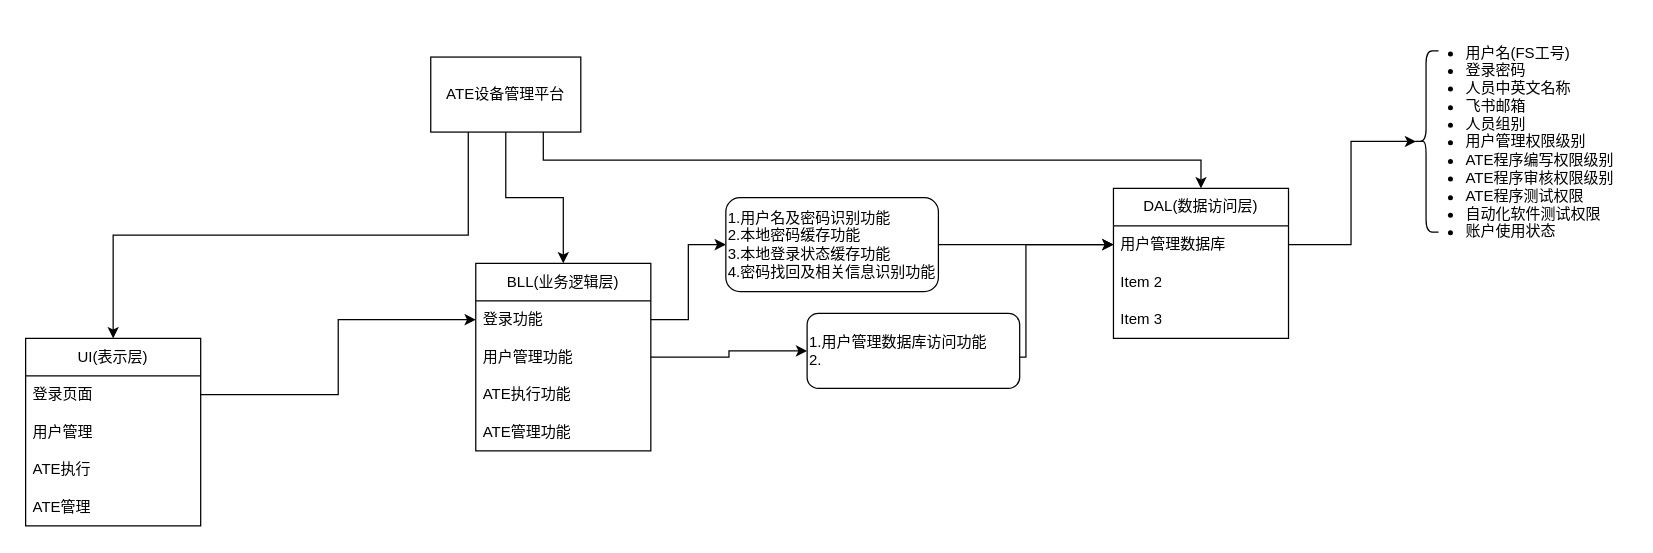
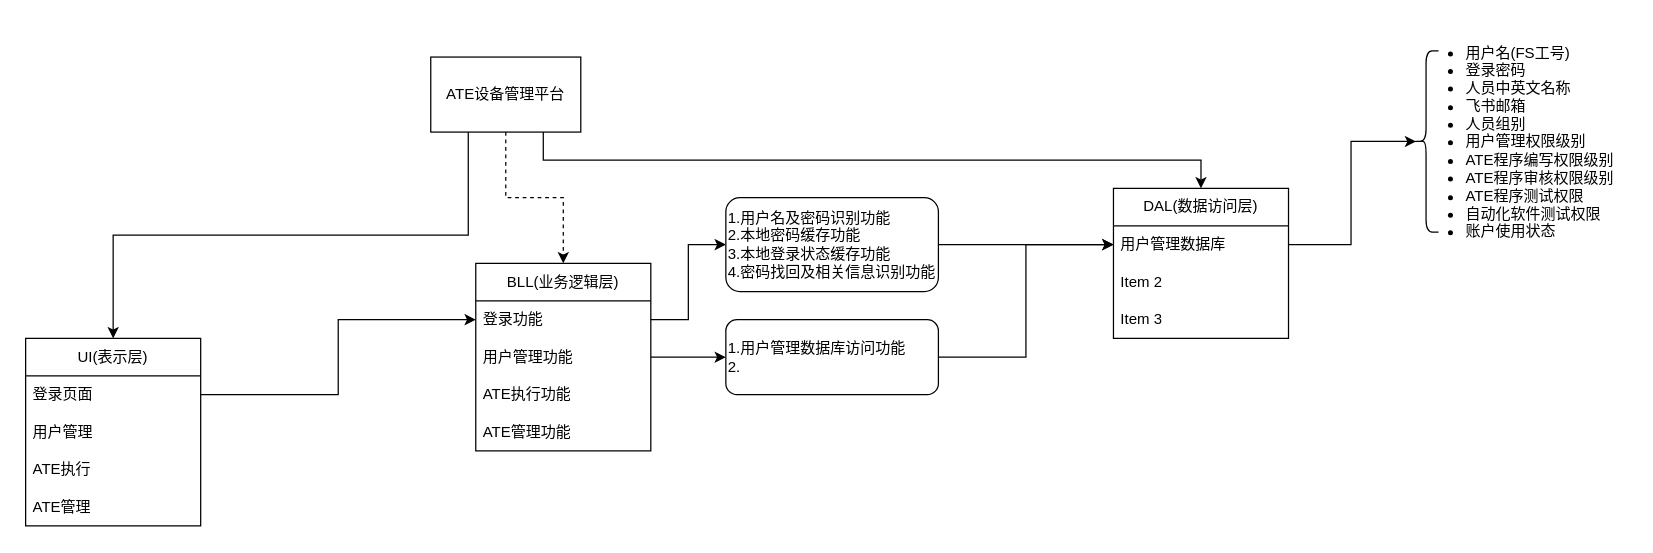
(531, 198) -> (531, 198)
(913, 351) -> (832, 357)
